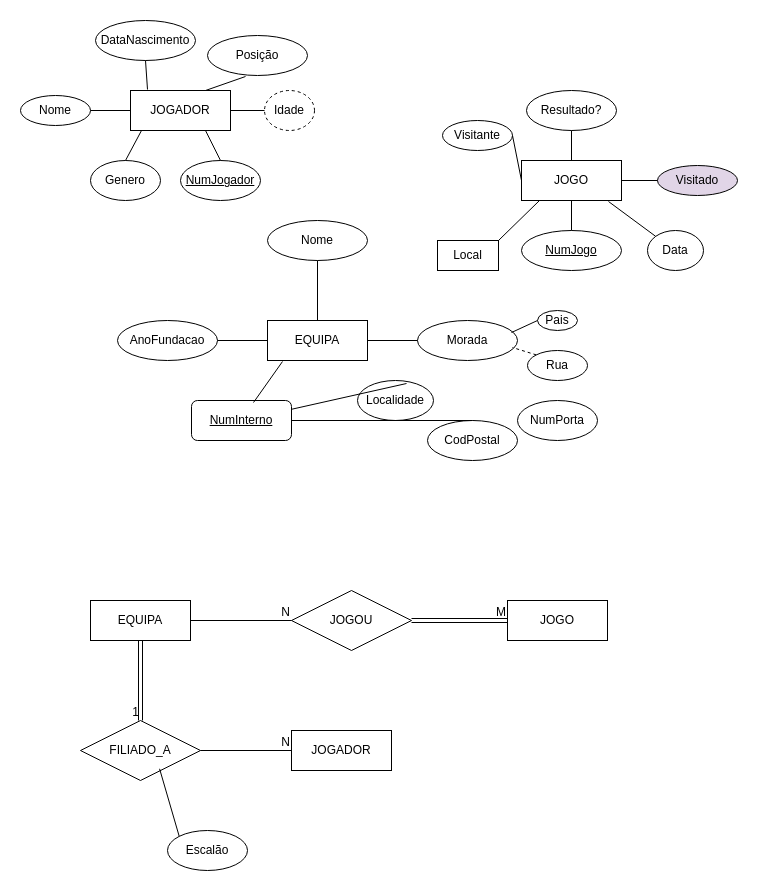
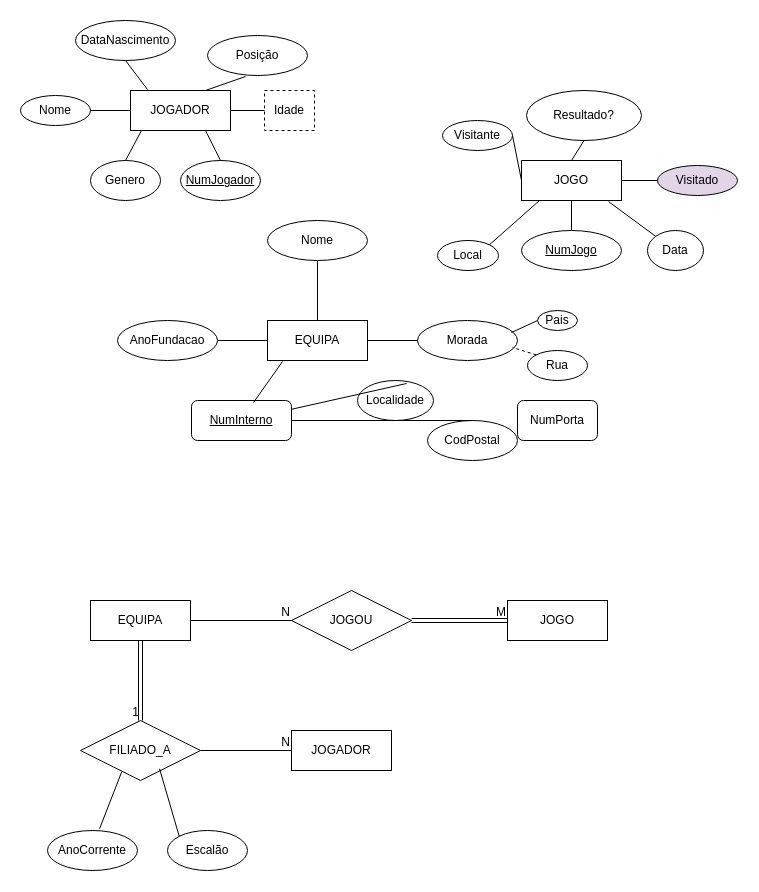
(146, 41) -> (126, 41)
(290, 111) -> (290, 111)
(572, 111) -> (584, 116)
(468, 256) -> (468, 256)
(558, 421) -> (558, 421)
none -> (111, 800)
none -> (93, 851)
